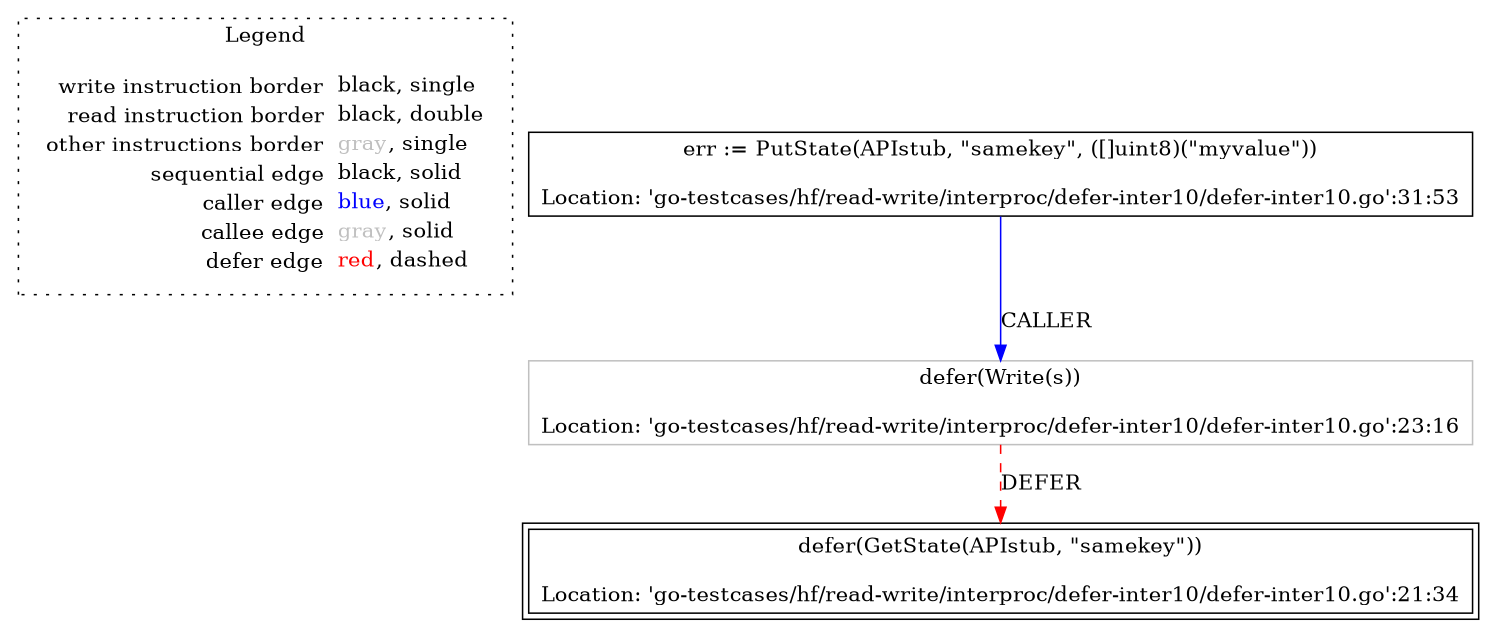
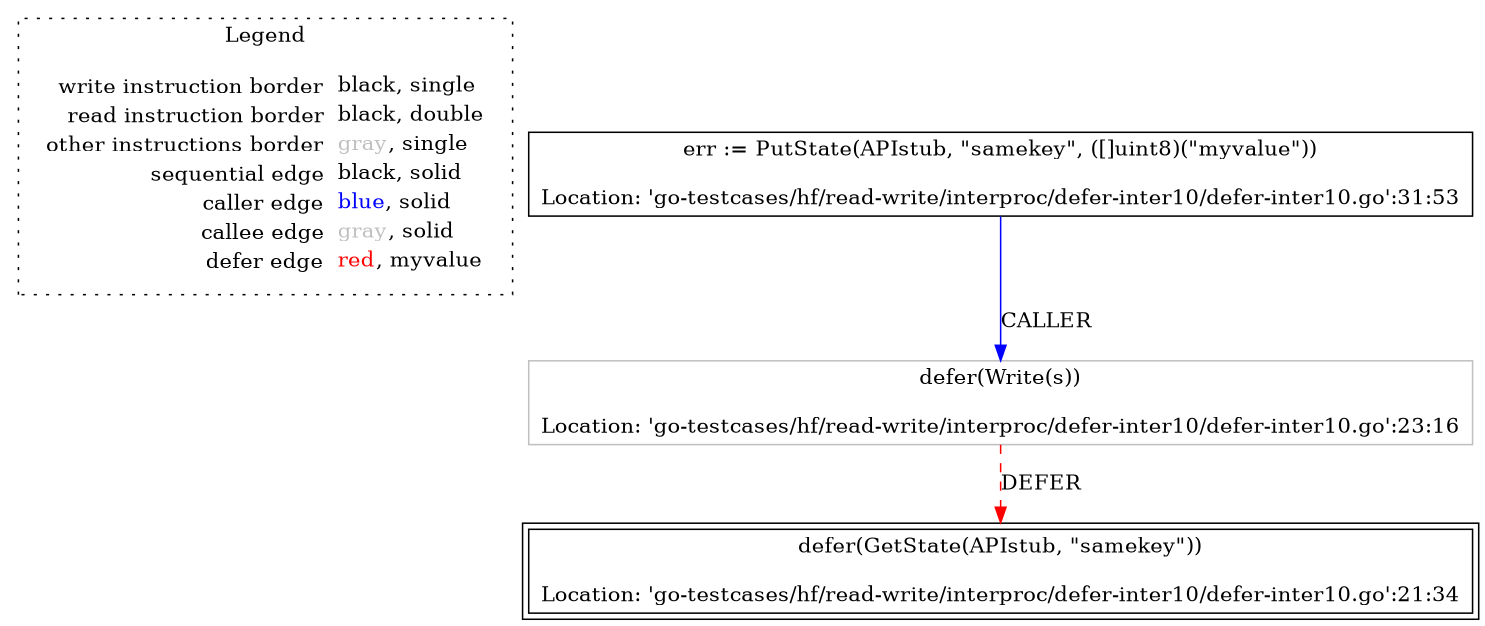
(423, 260) -> (430, 260)
